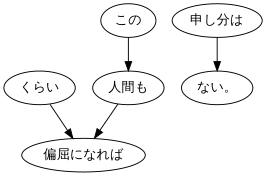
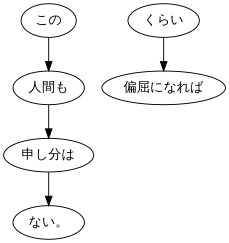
(109, 117) -> (49, 117)
